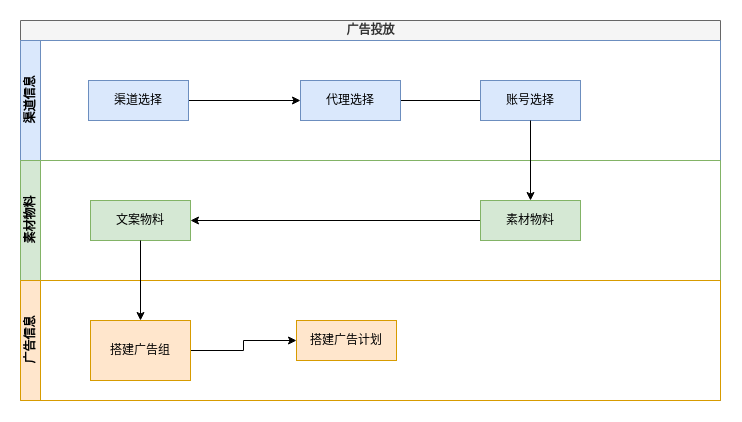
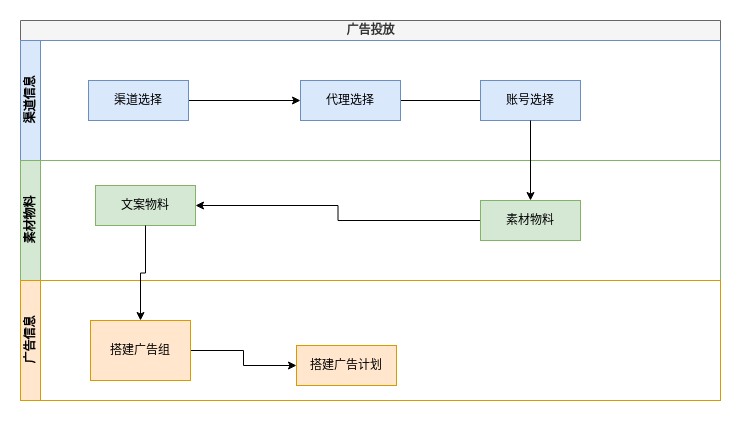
(141, 221) -> (146, 206)
(347, 341) -> (347, 366)
